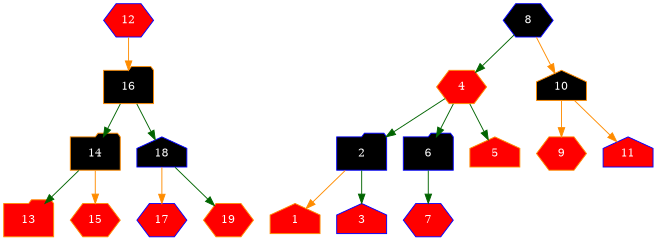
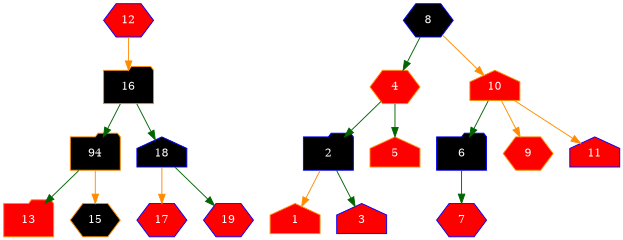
(561, 87) -> (495, 87)
(447, 116) -> (481, 115)
(95, 154) -> (95, 154)
(95, 220) -> (95, 220)
(228, 220) -> (228, 220)
